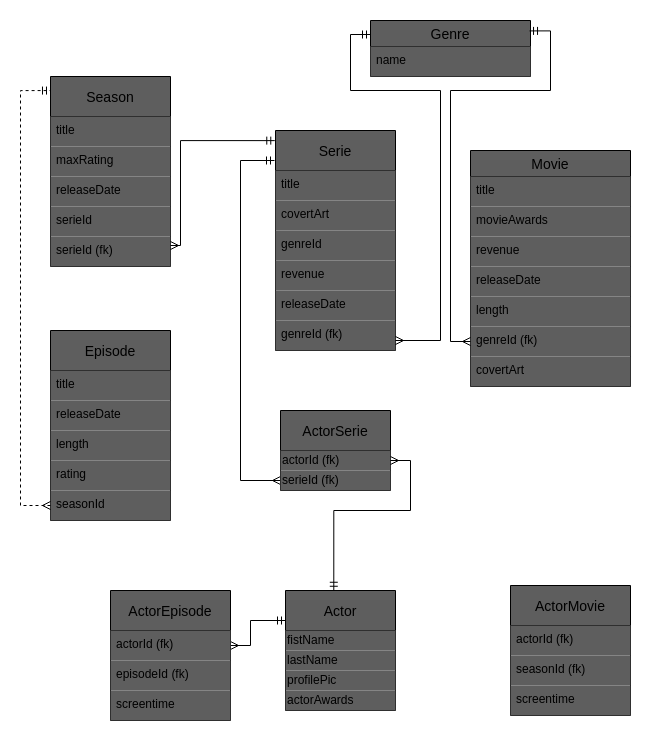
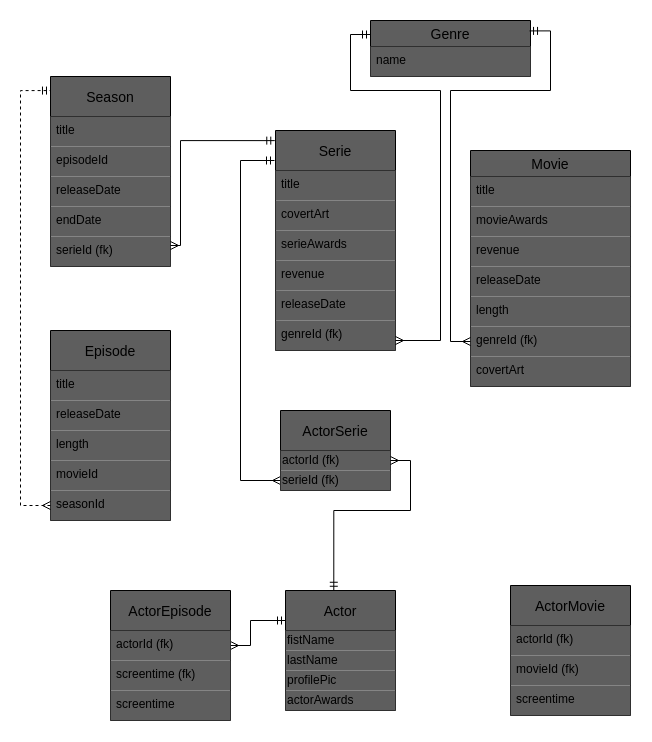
(85, 160) -> (85, 160)
(78, 220) -> (80, 220)
(305, 244) -> (316, 244)
(75, 474) -> (78, 474)
(558, 669) -> (553, 669)
(160, 674) -> (163, 674)
